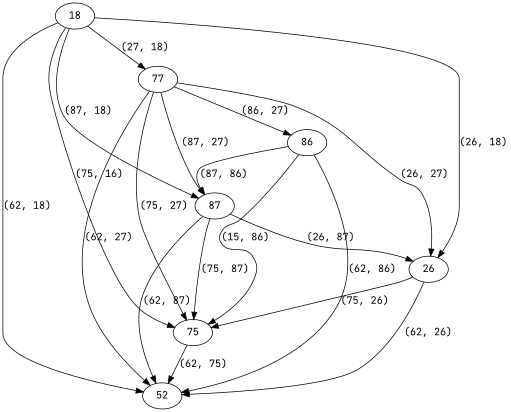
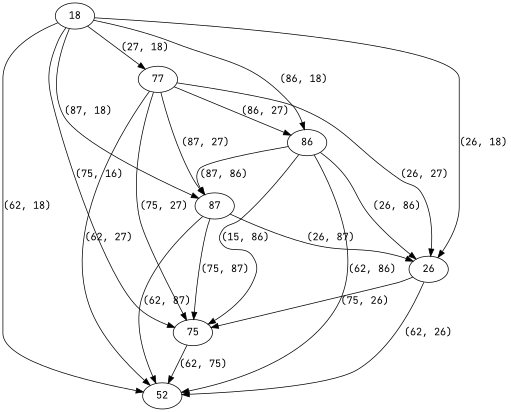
none -> (208, 55)
none -> (363, 206)
